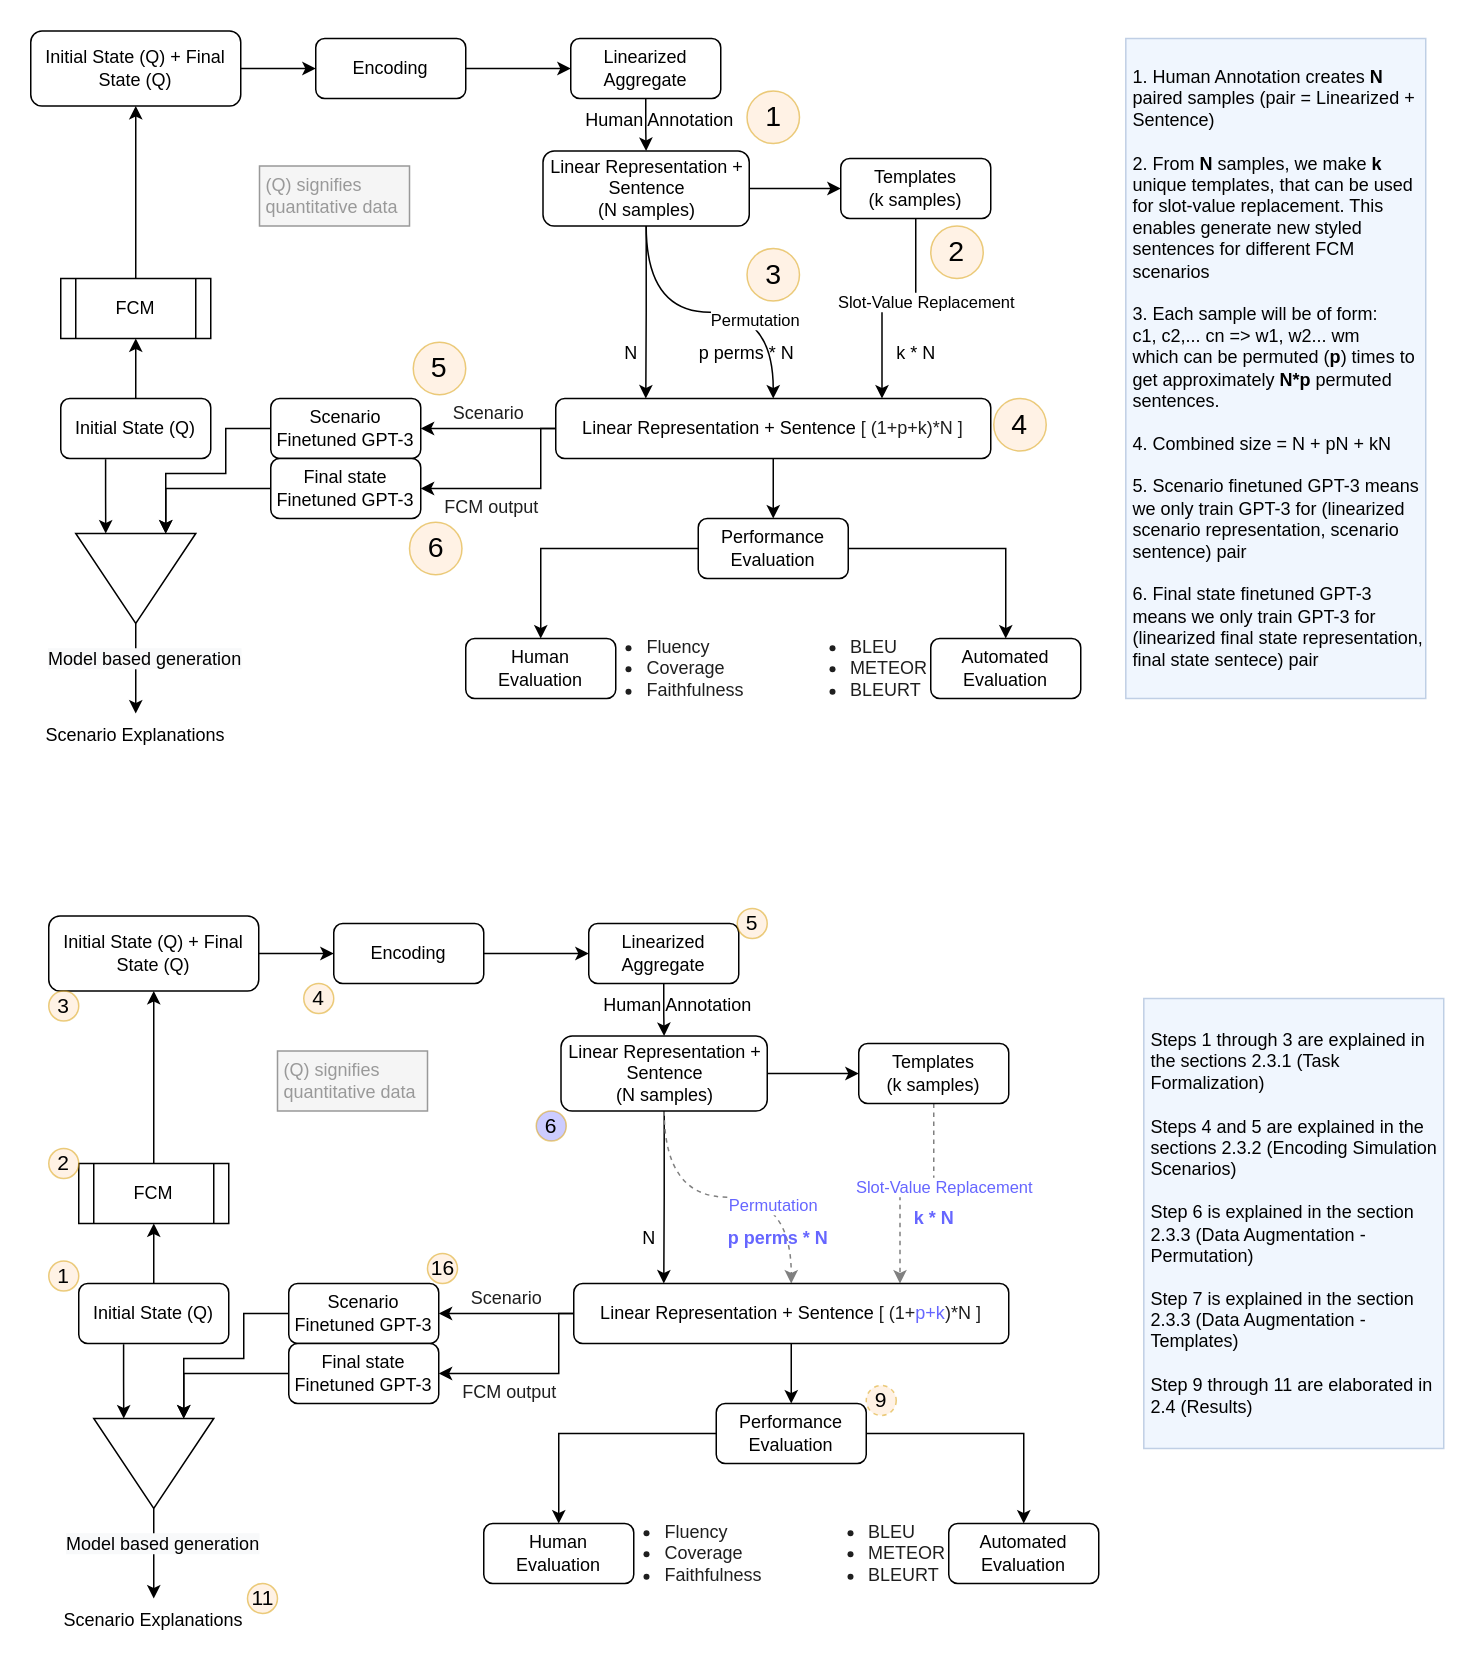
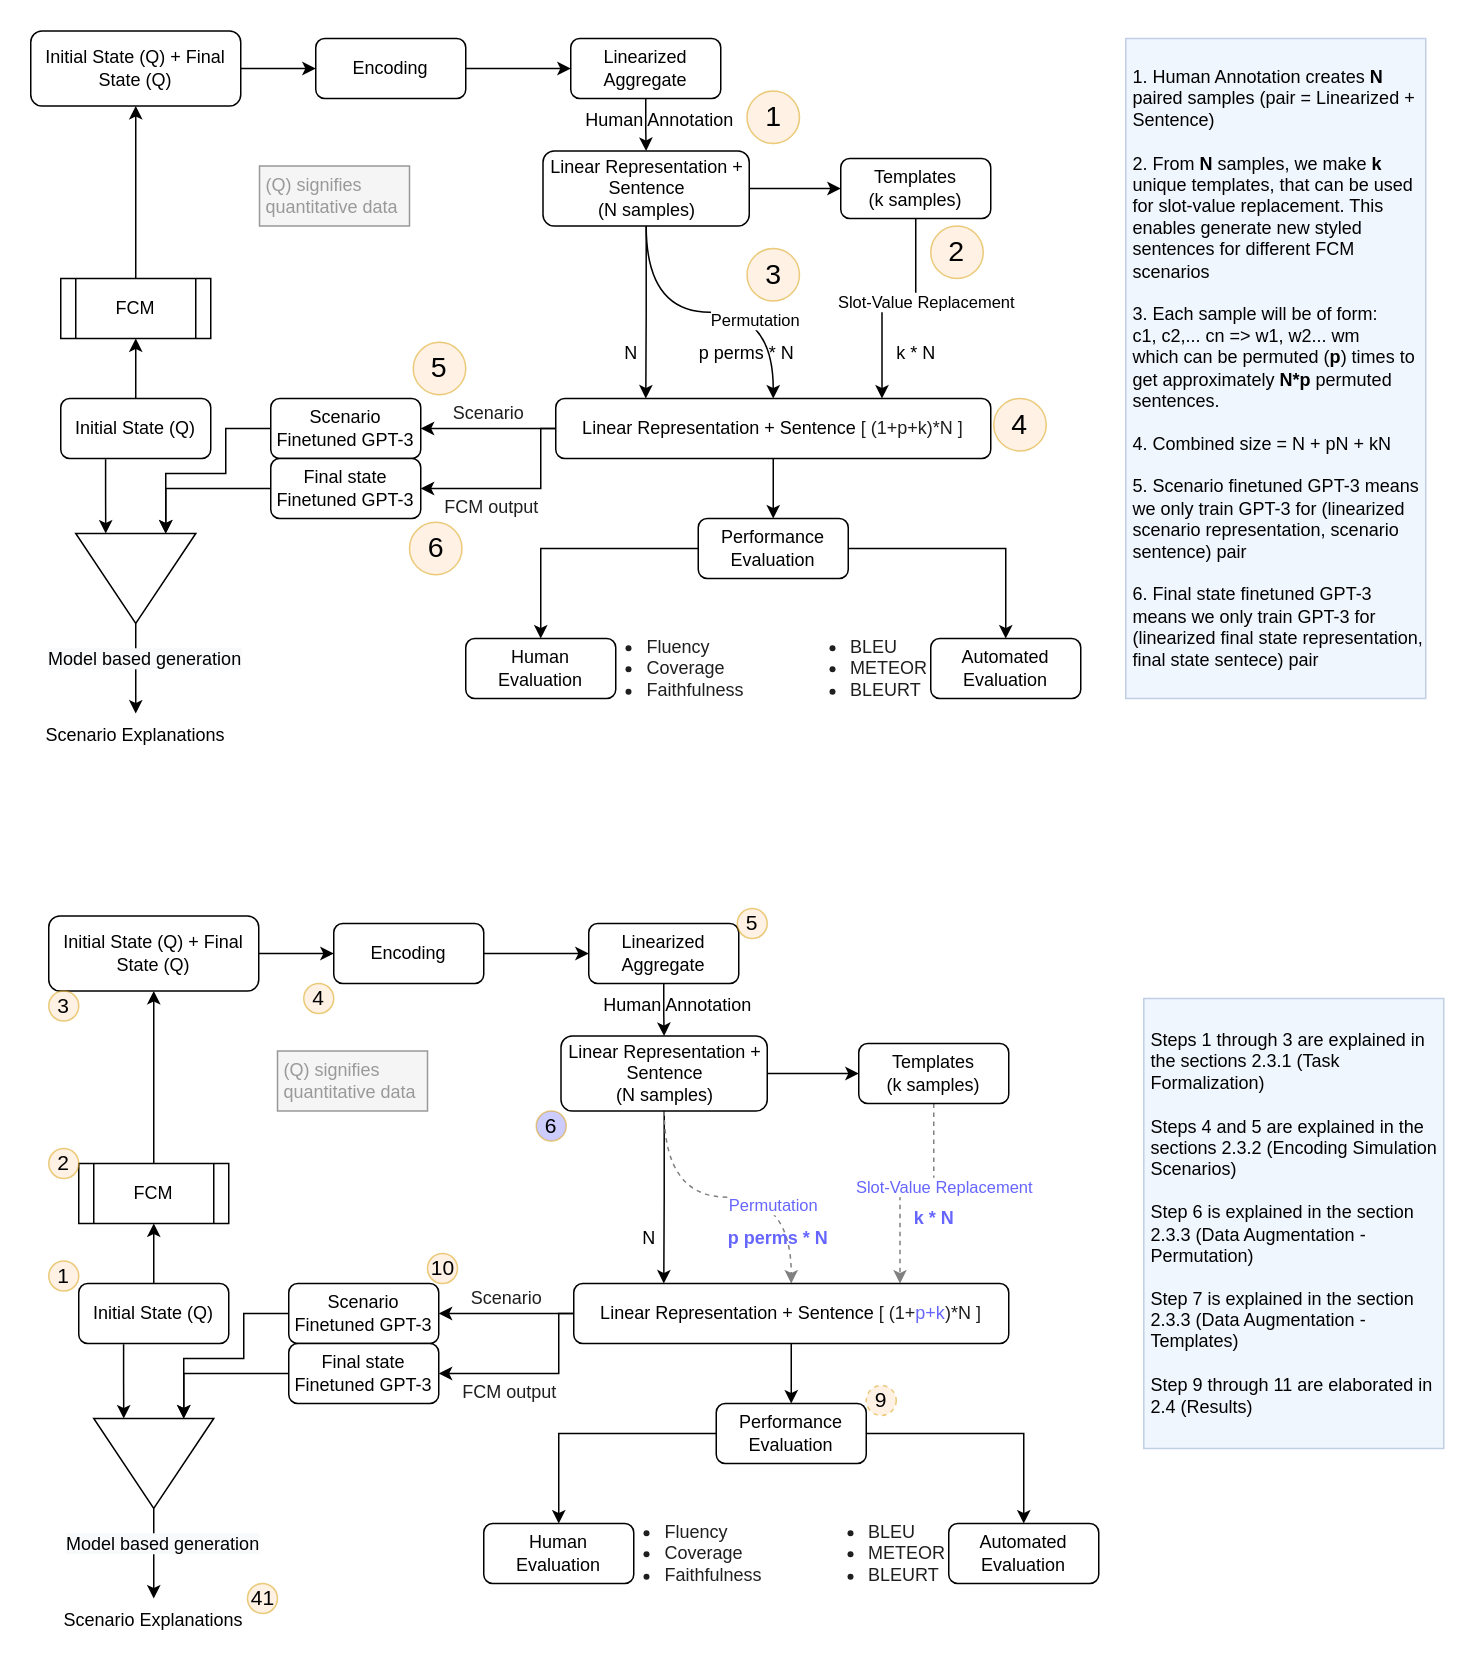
(443, 1268) -> (443, 1268)
(263, 1598) -> (263, 1598)
